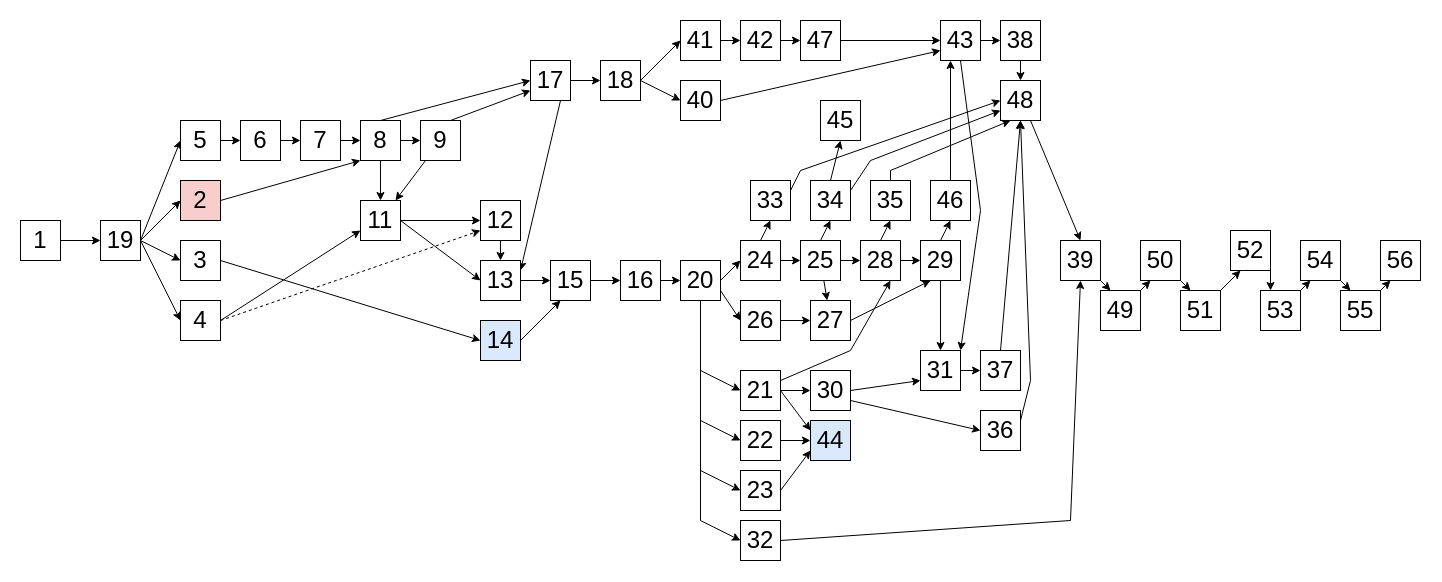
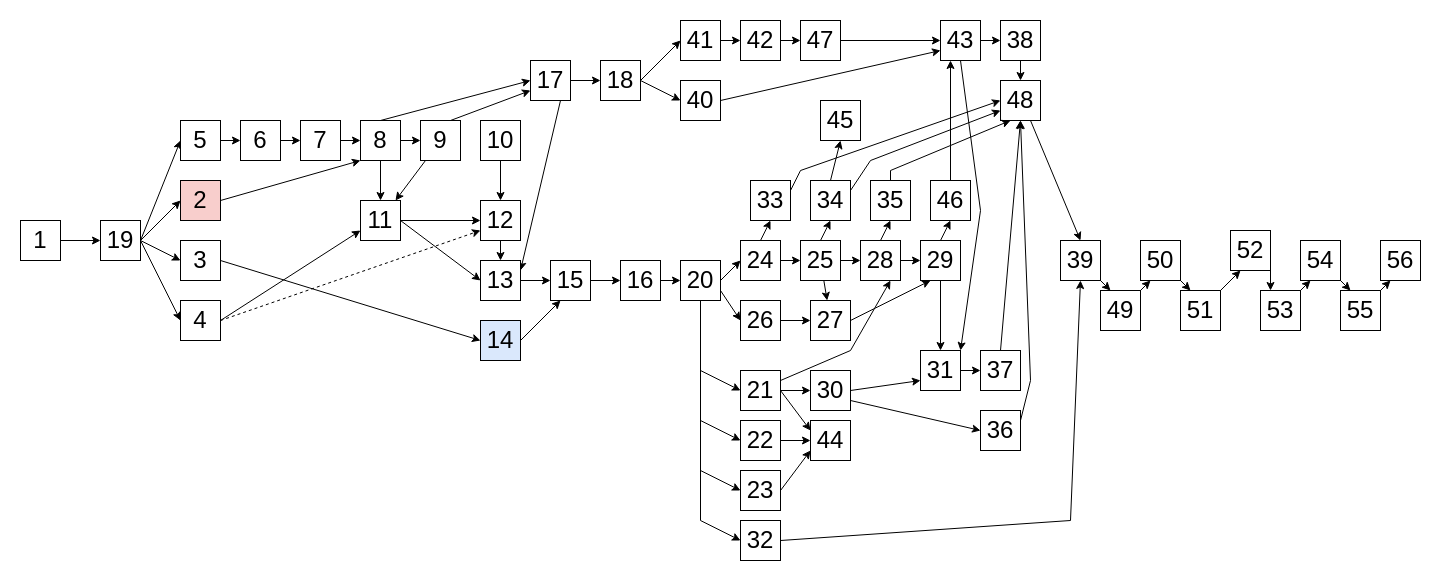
none -> (501, 141)
none -> (501, 177)
(831, 441) -> (831, 441)
